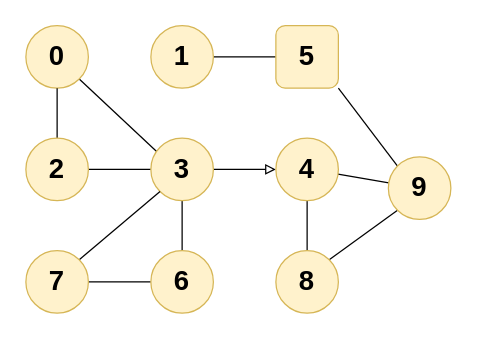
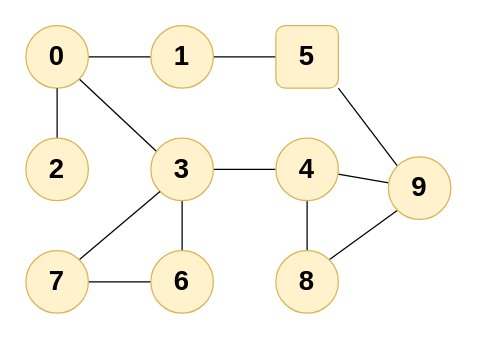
none -> (119, 57)
(119, 169) -> none
(264, 169) -> (269, 169)
